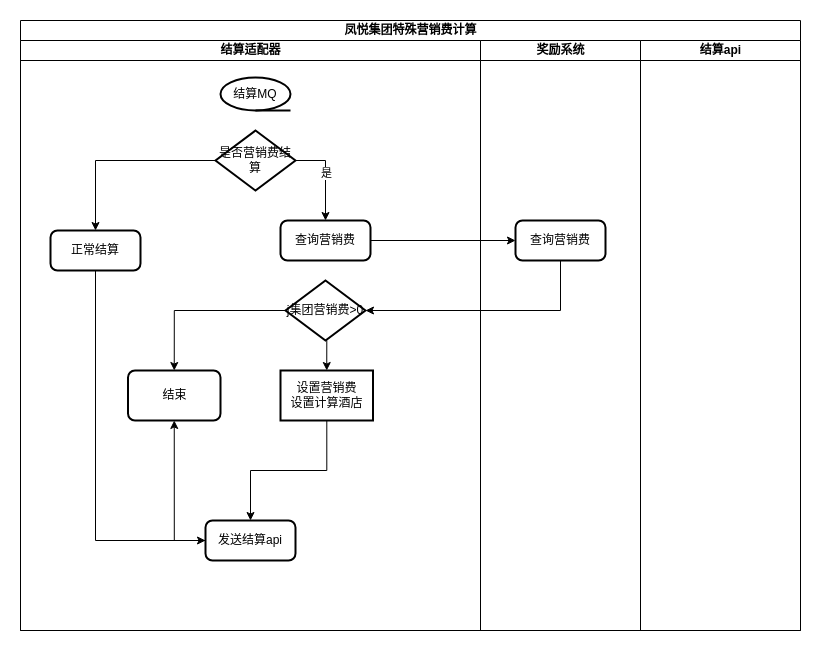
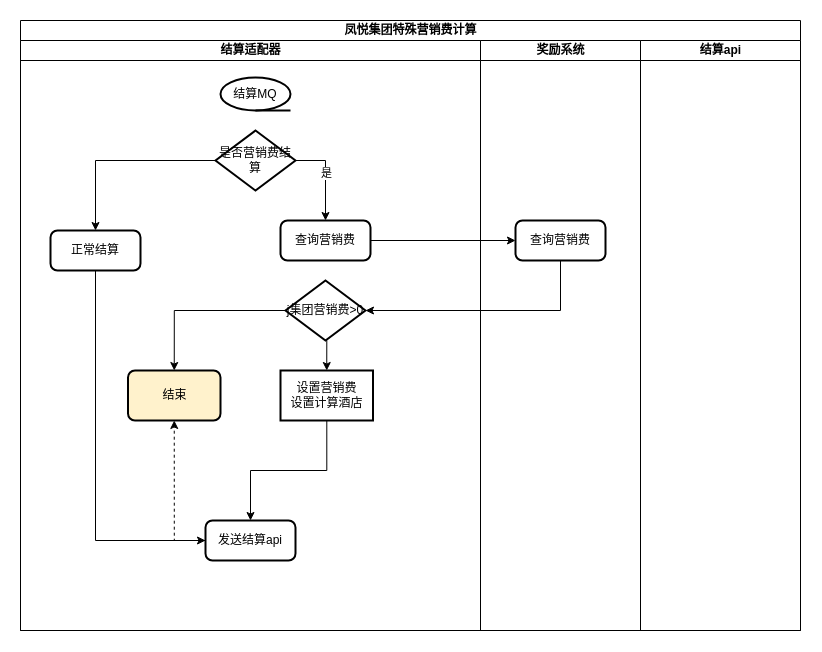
(174, 396) -> (174, 396)
(174, 483) -> (174, 483)
